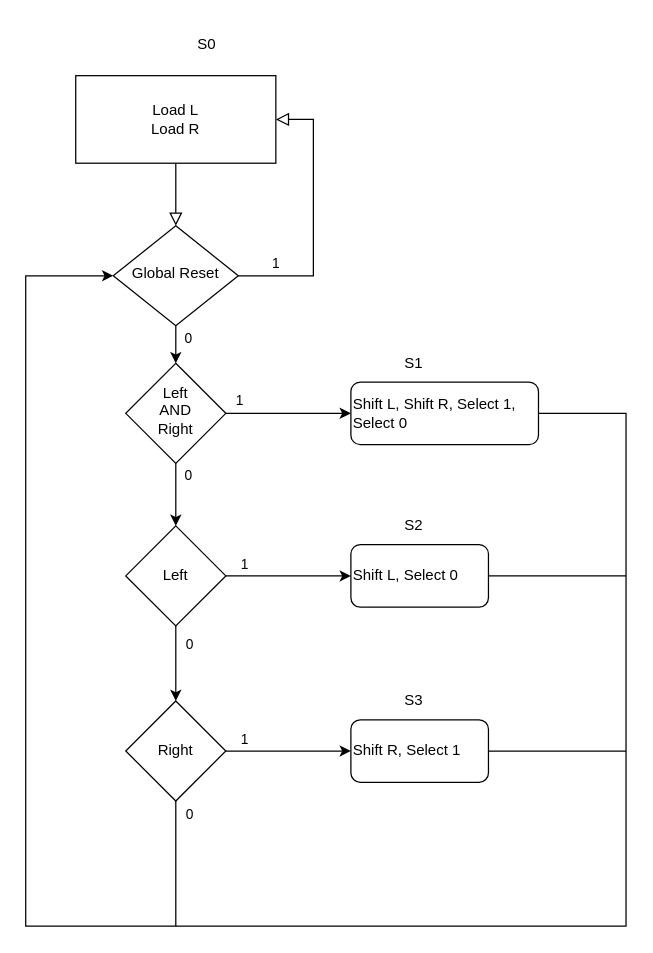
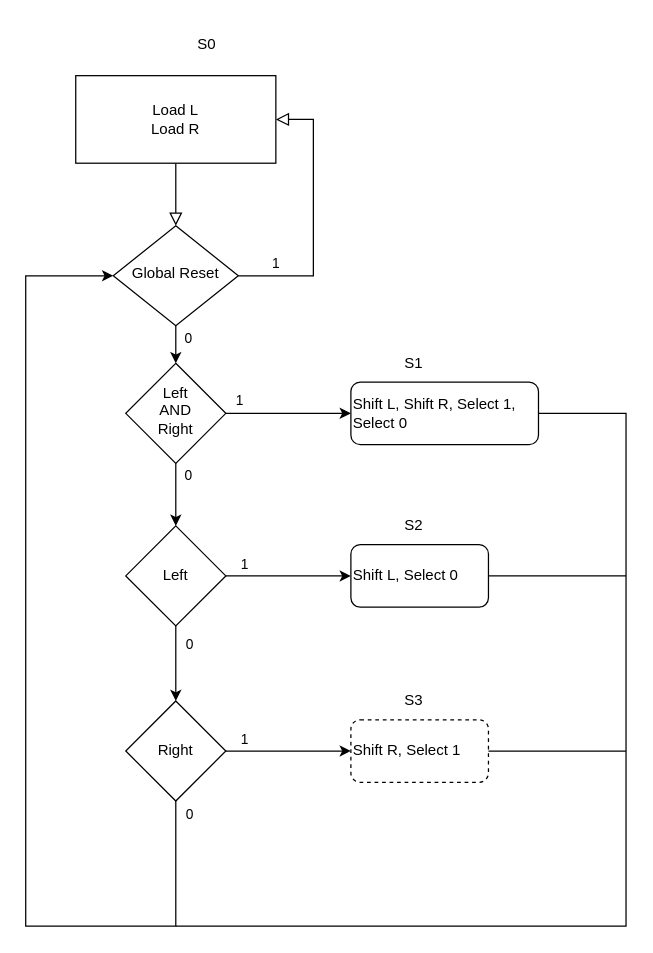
(419, 751) -> (419, 751)
